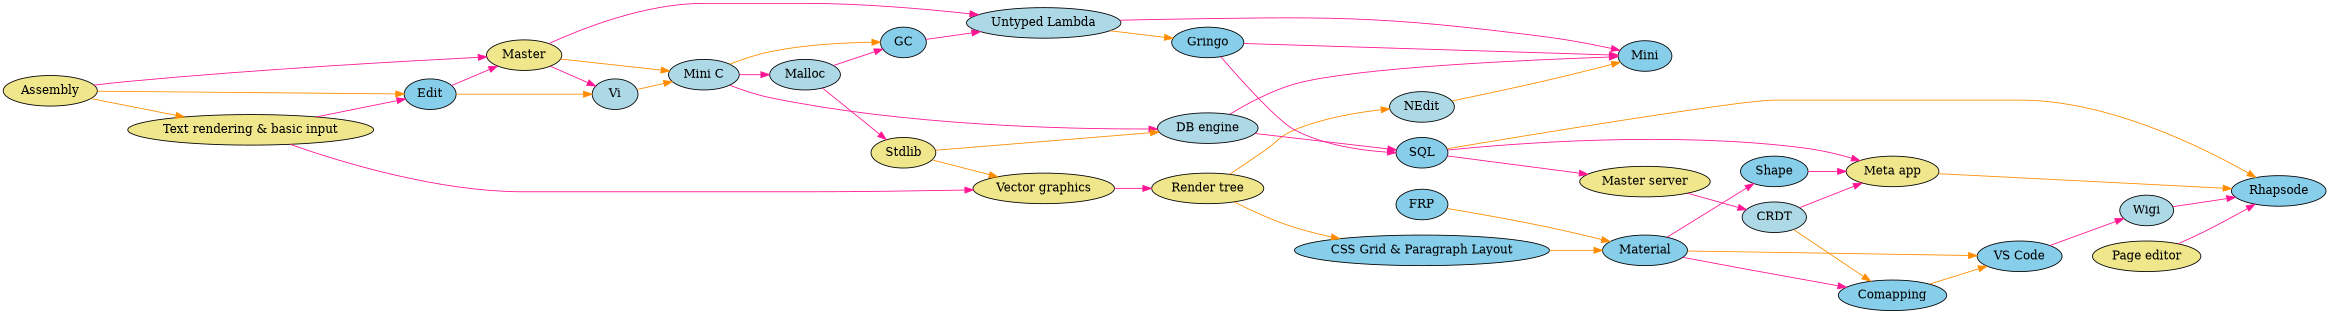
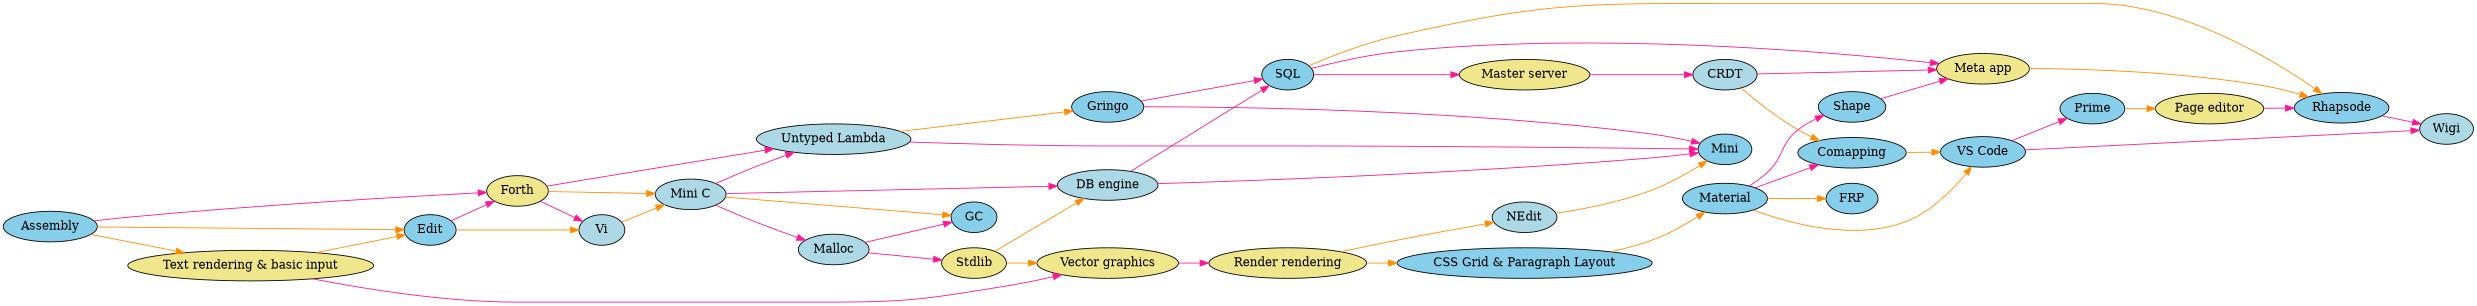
(949, 36) -> (751, 169)
(524, 55) -> (518, 191)
(50, 91) -> (50, 227)
(357, 109) -> (357, 245)
none -> (2092, 109)
(1208, 188) -> (1288, 263)
(2200, 203) -> (2397, 119)
(1525, 222) -> (1792, 199)
